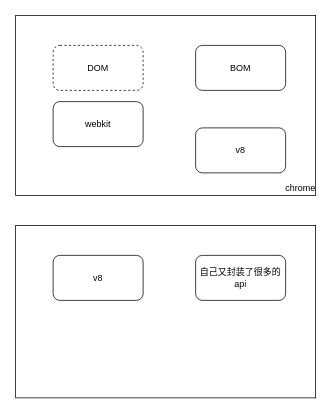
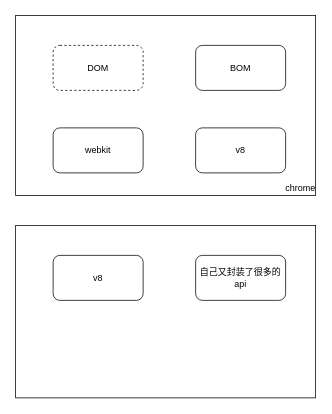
(98, 124) -> (98, 150)
